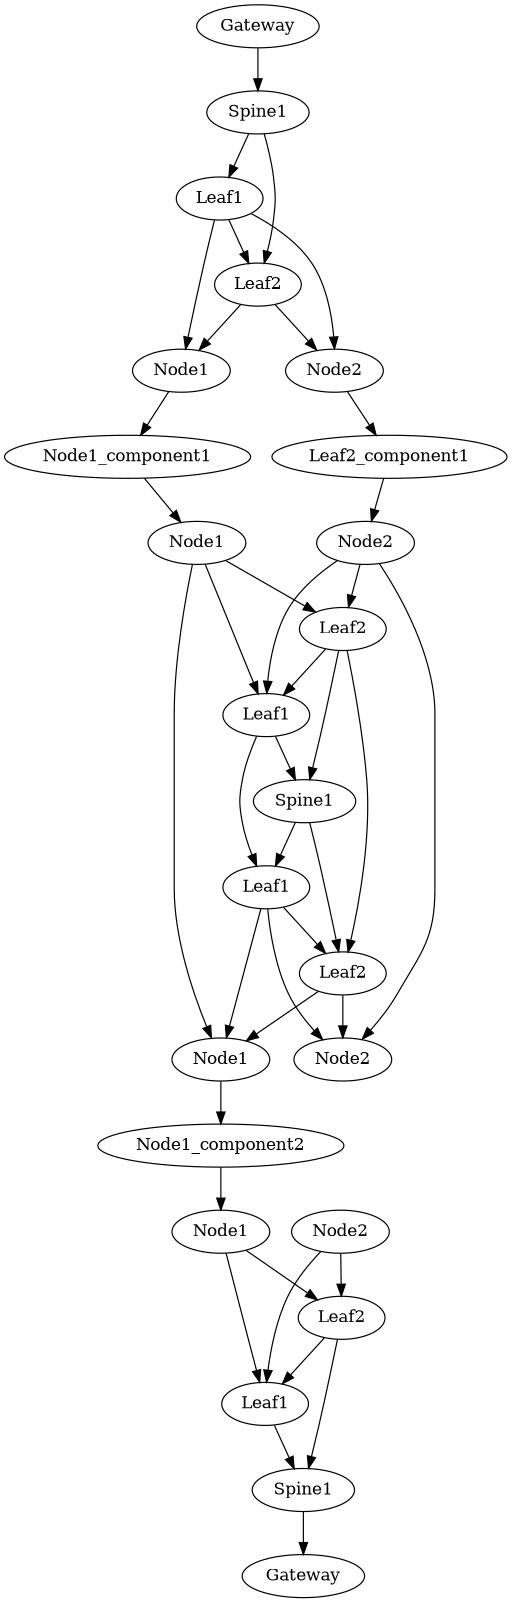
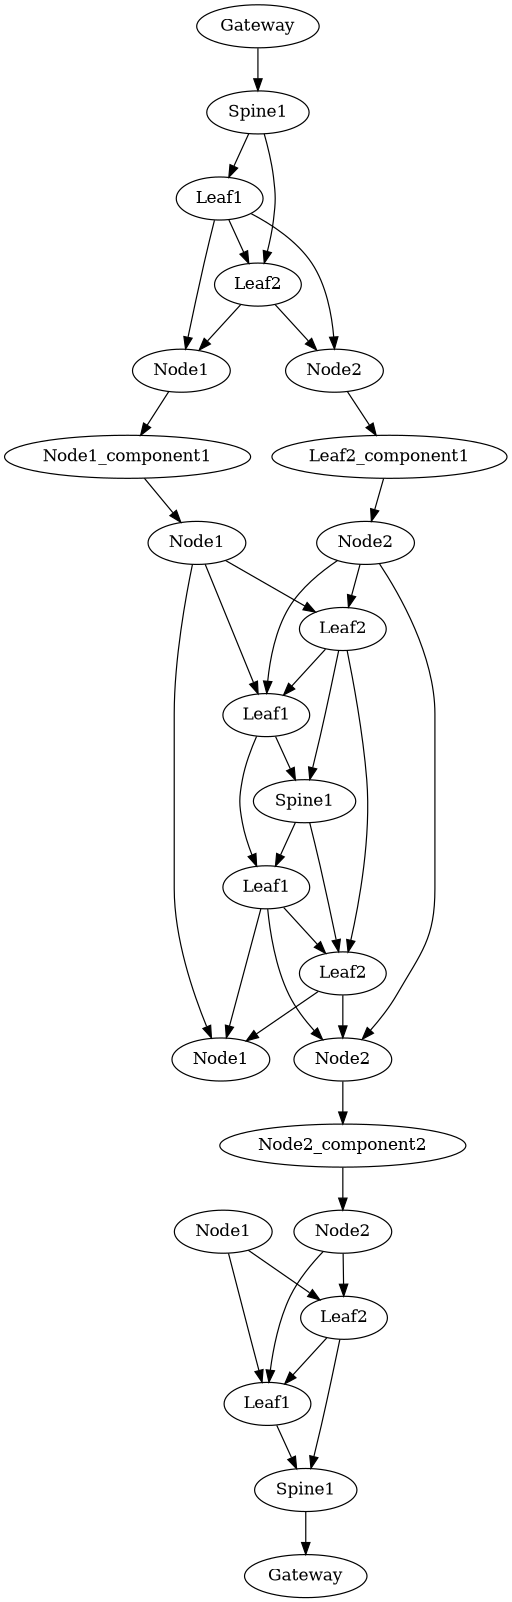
(221, 1146) -> none
none -> (343, 1146)
